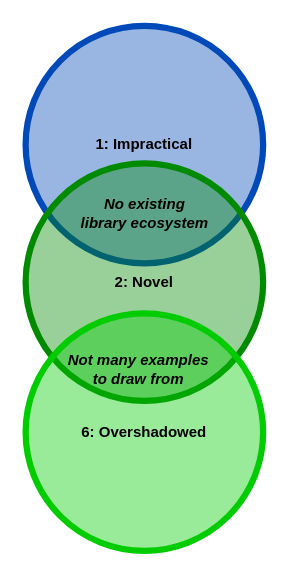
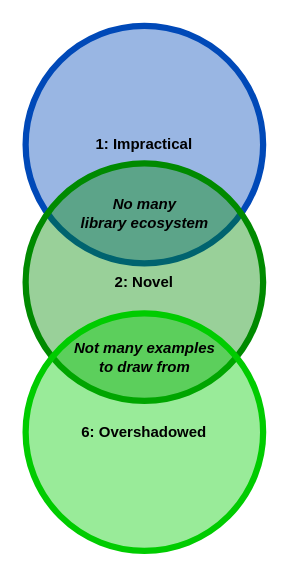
(145, 213) -> (145, 213)
(138, 369) -> (144, 357)
